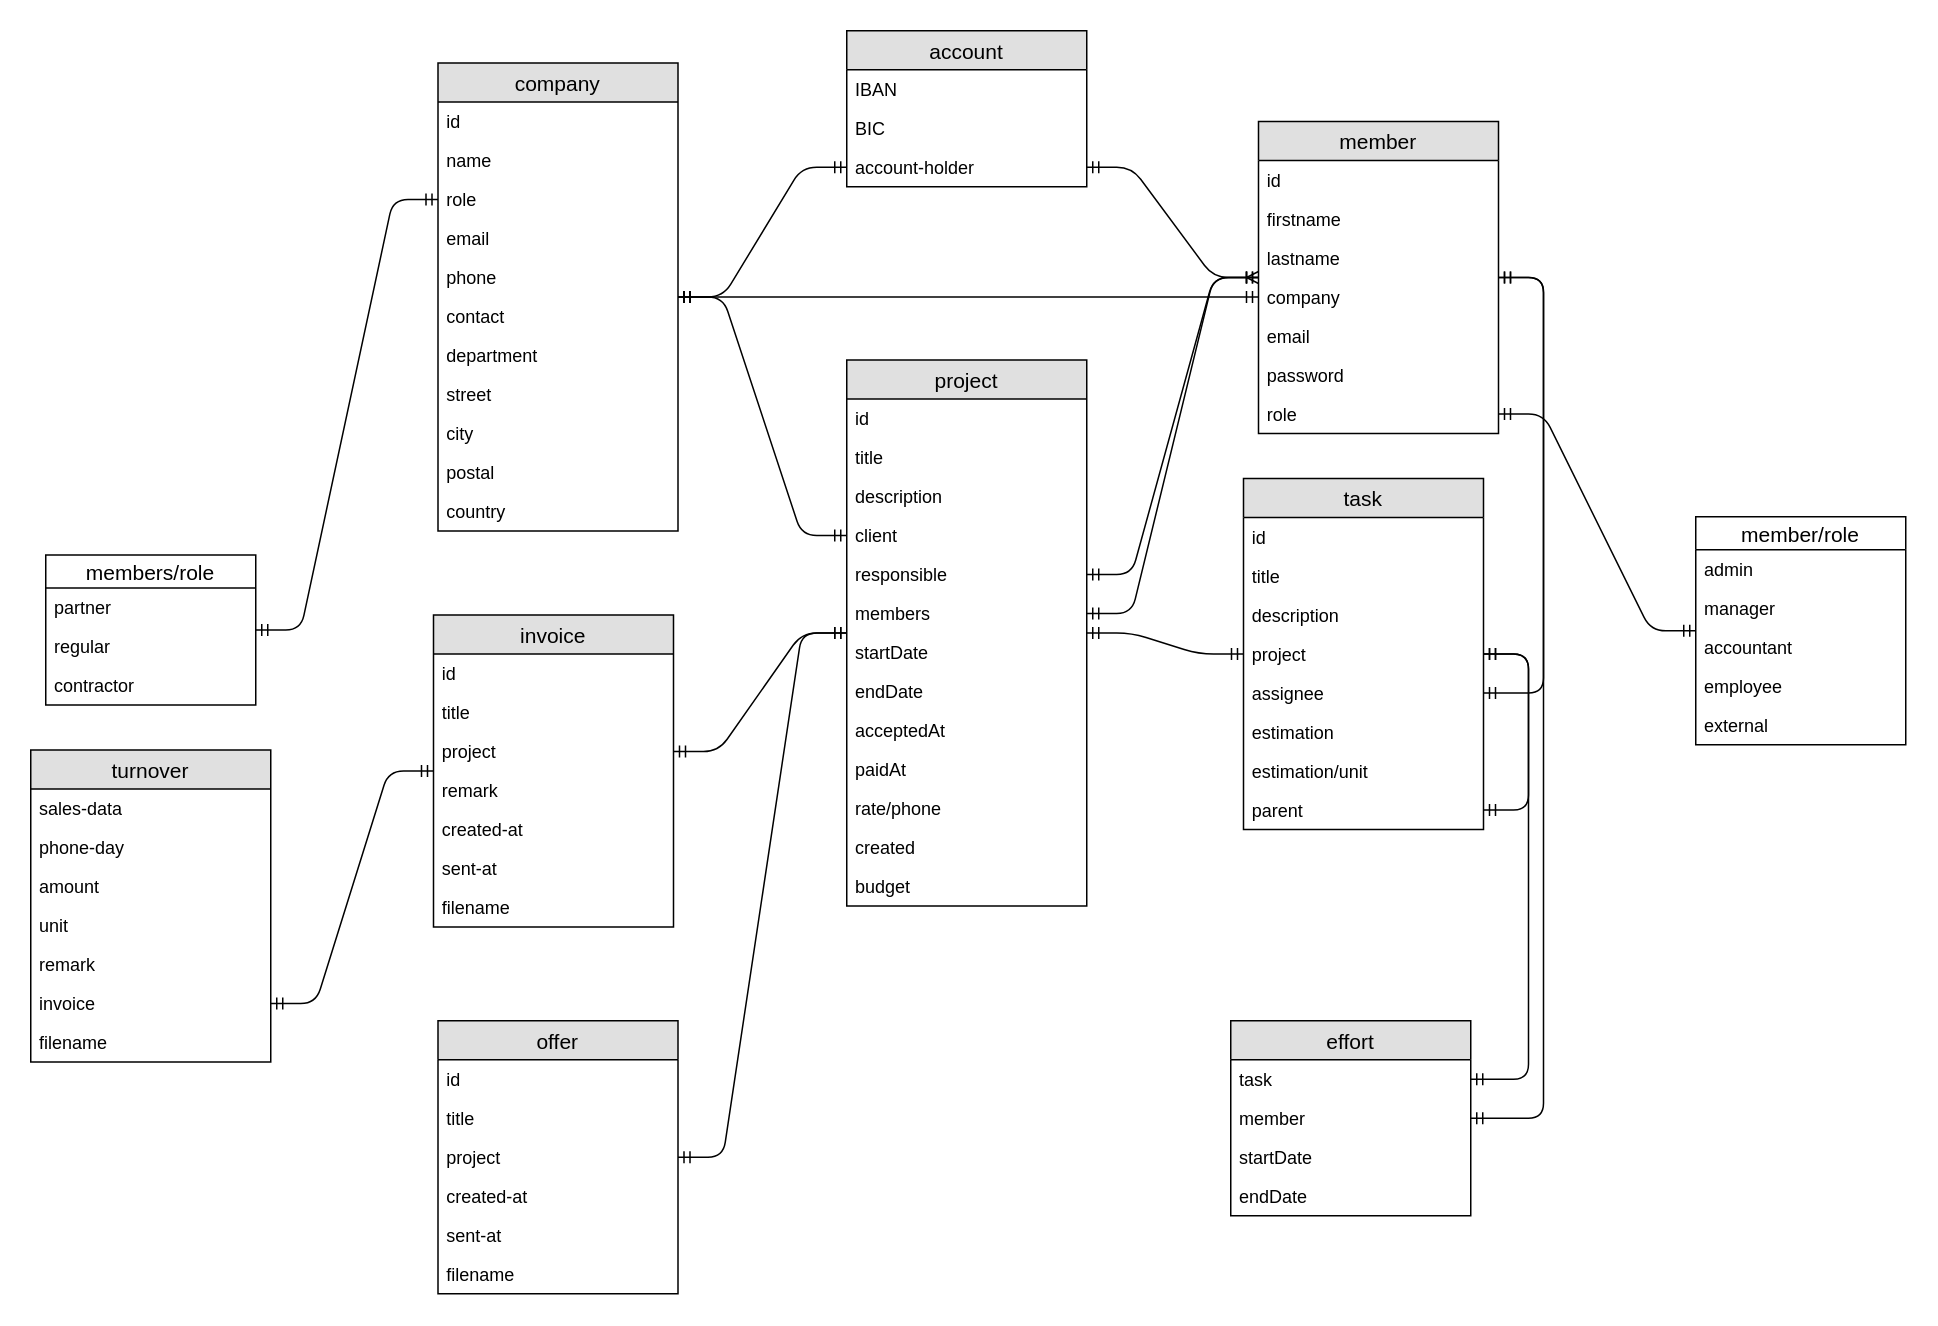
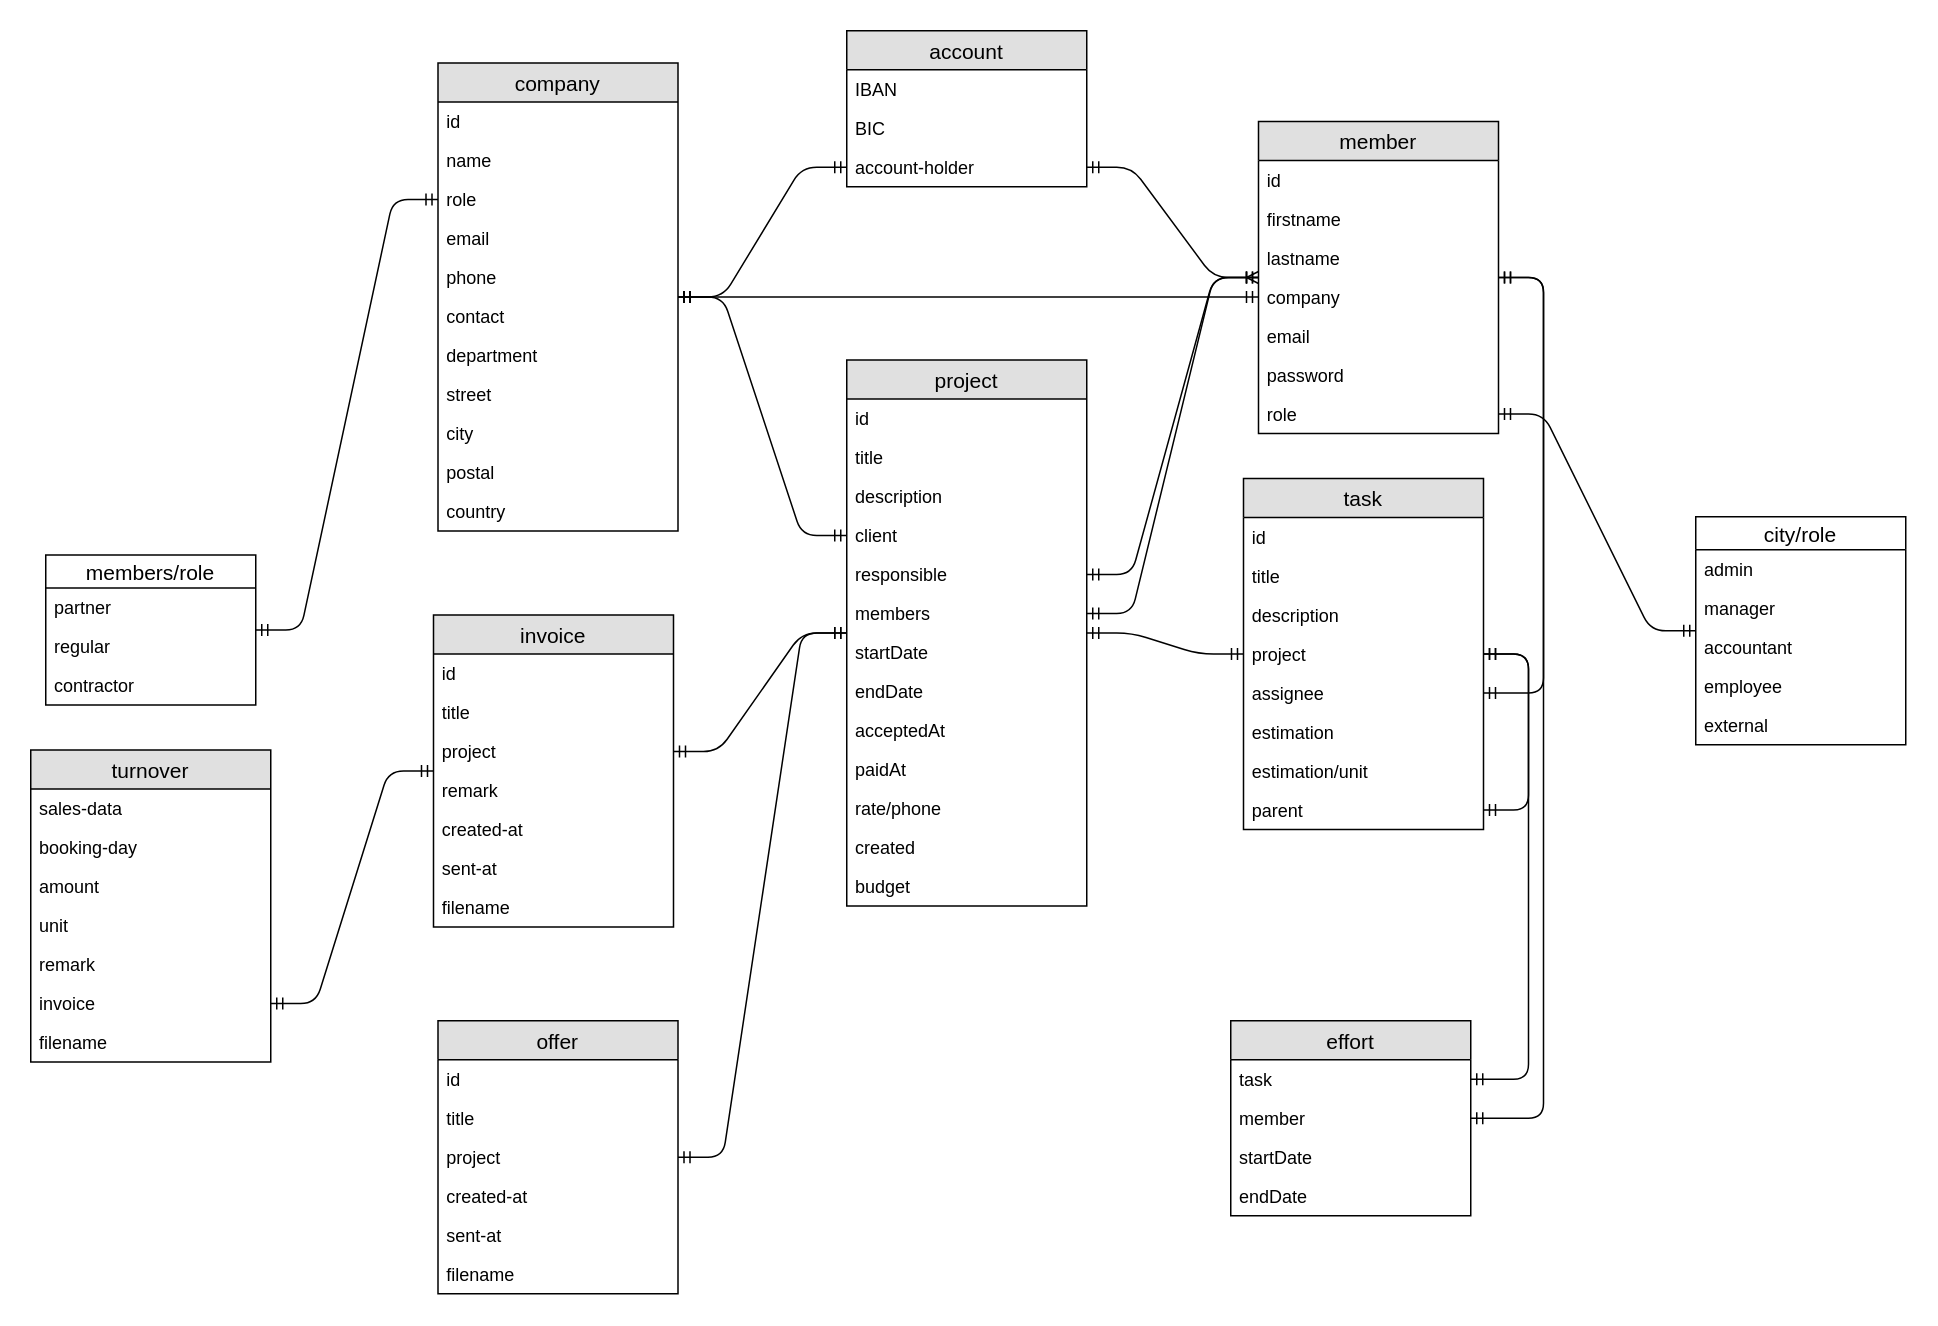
(1800, 535) -> (1800, 535)
(84, 848) -> (92, 848)
